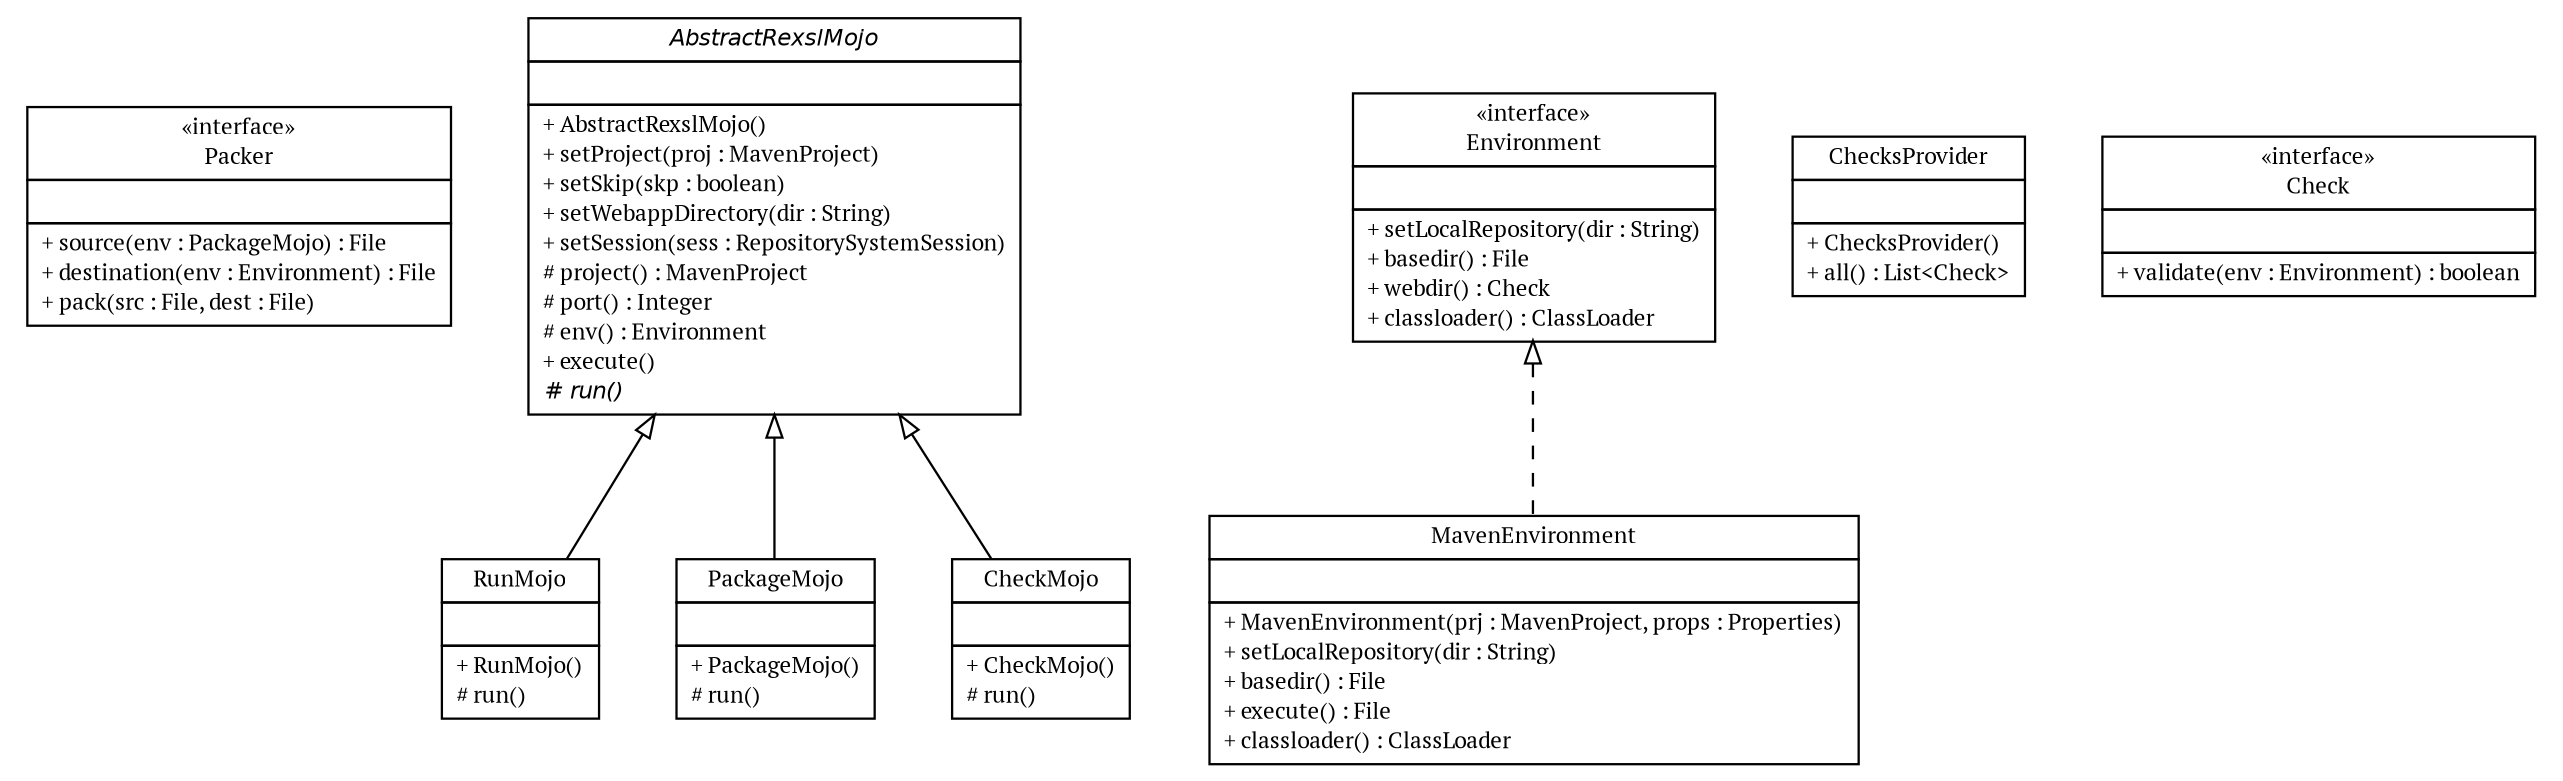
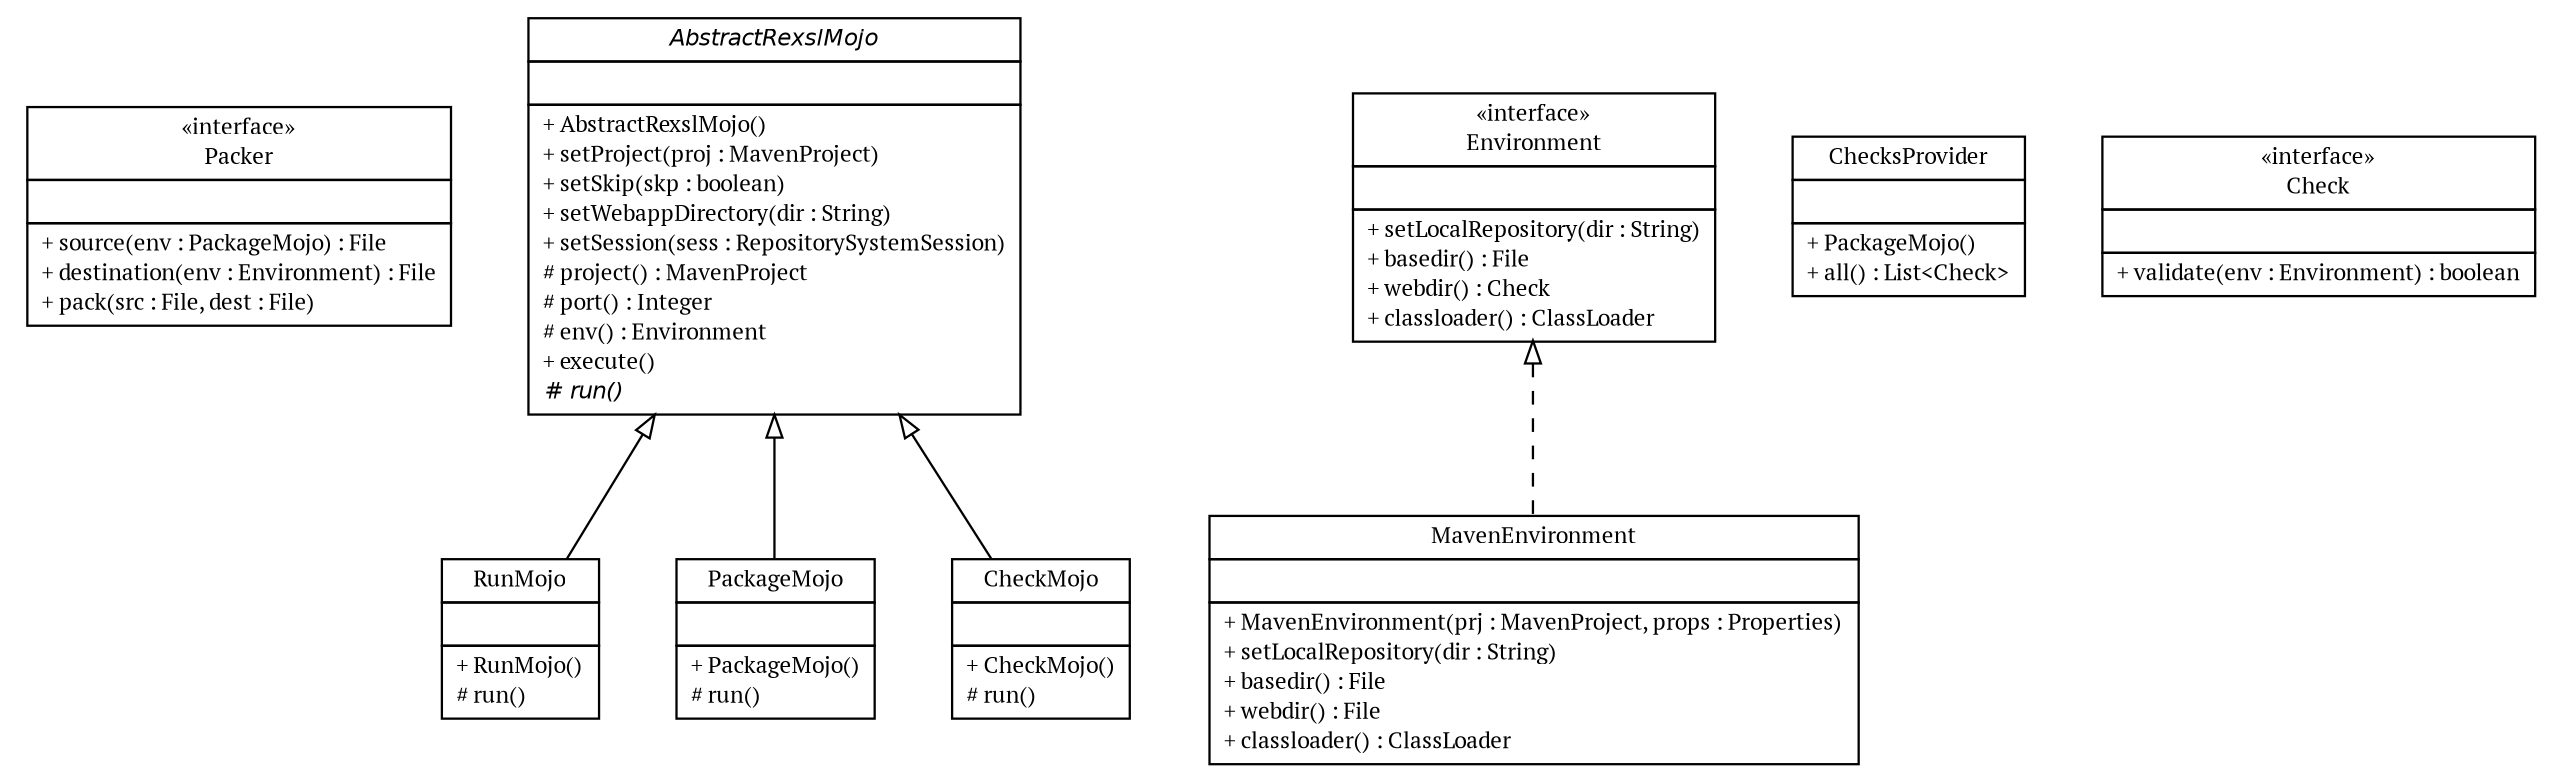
(1904, 244) -> (1892, 244)
(1309, 712) -> (1303, 712)
